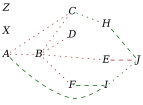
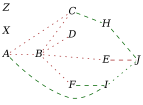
(89, 18) -> (89, 18)
